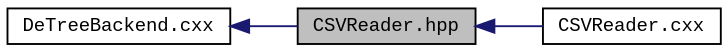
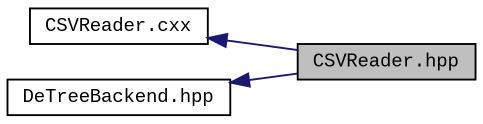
(119, 26) -> (119, 97)
(519, 26) -> (262, 45)
